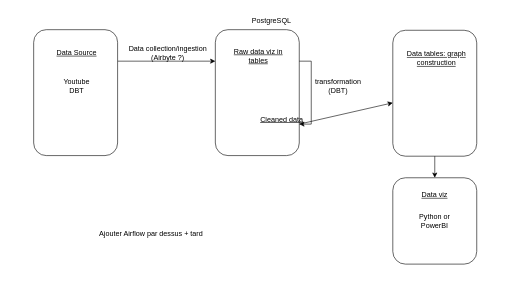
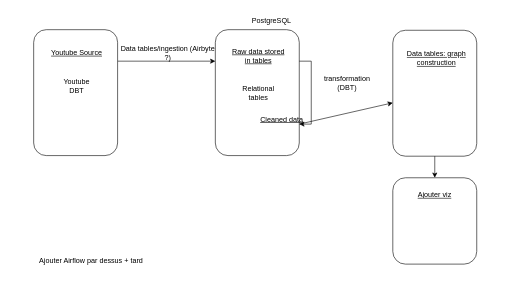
(77, 53) -> (77, 53)
(168, 53) -> (168, 53)
(258, 56) -> (258, 56)
(338, 86) -> (347, 83)
none -> (258, 93)
(435, 195) -> (435, 195)
(435, 221) -> none
(151, 234) -> (91, 261)
